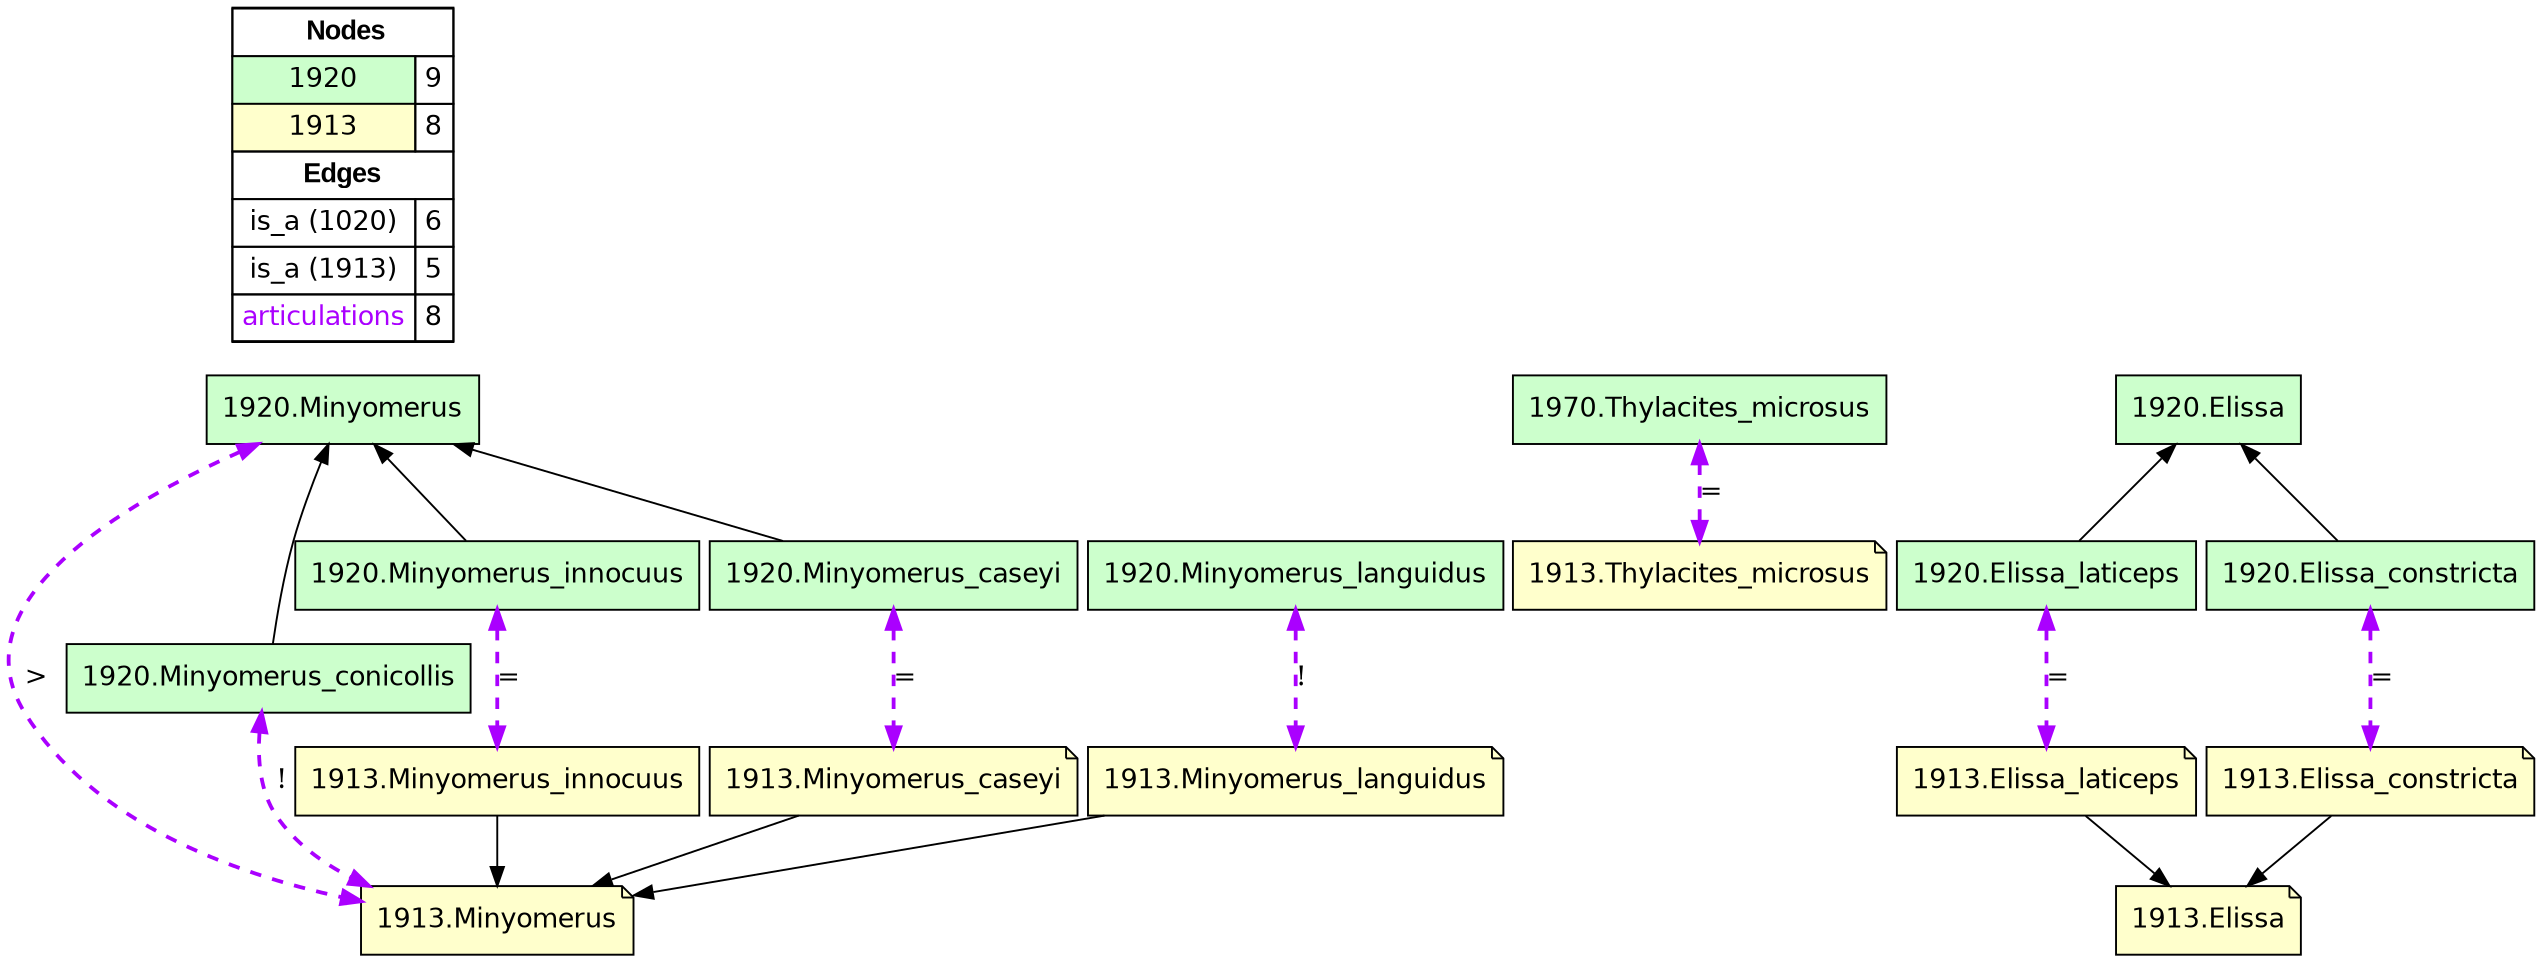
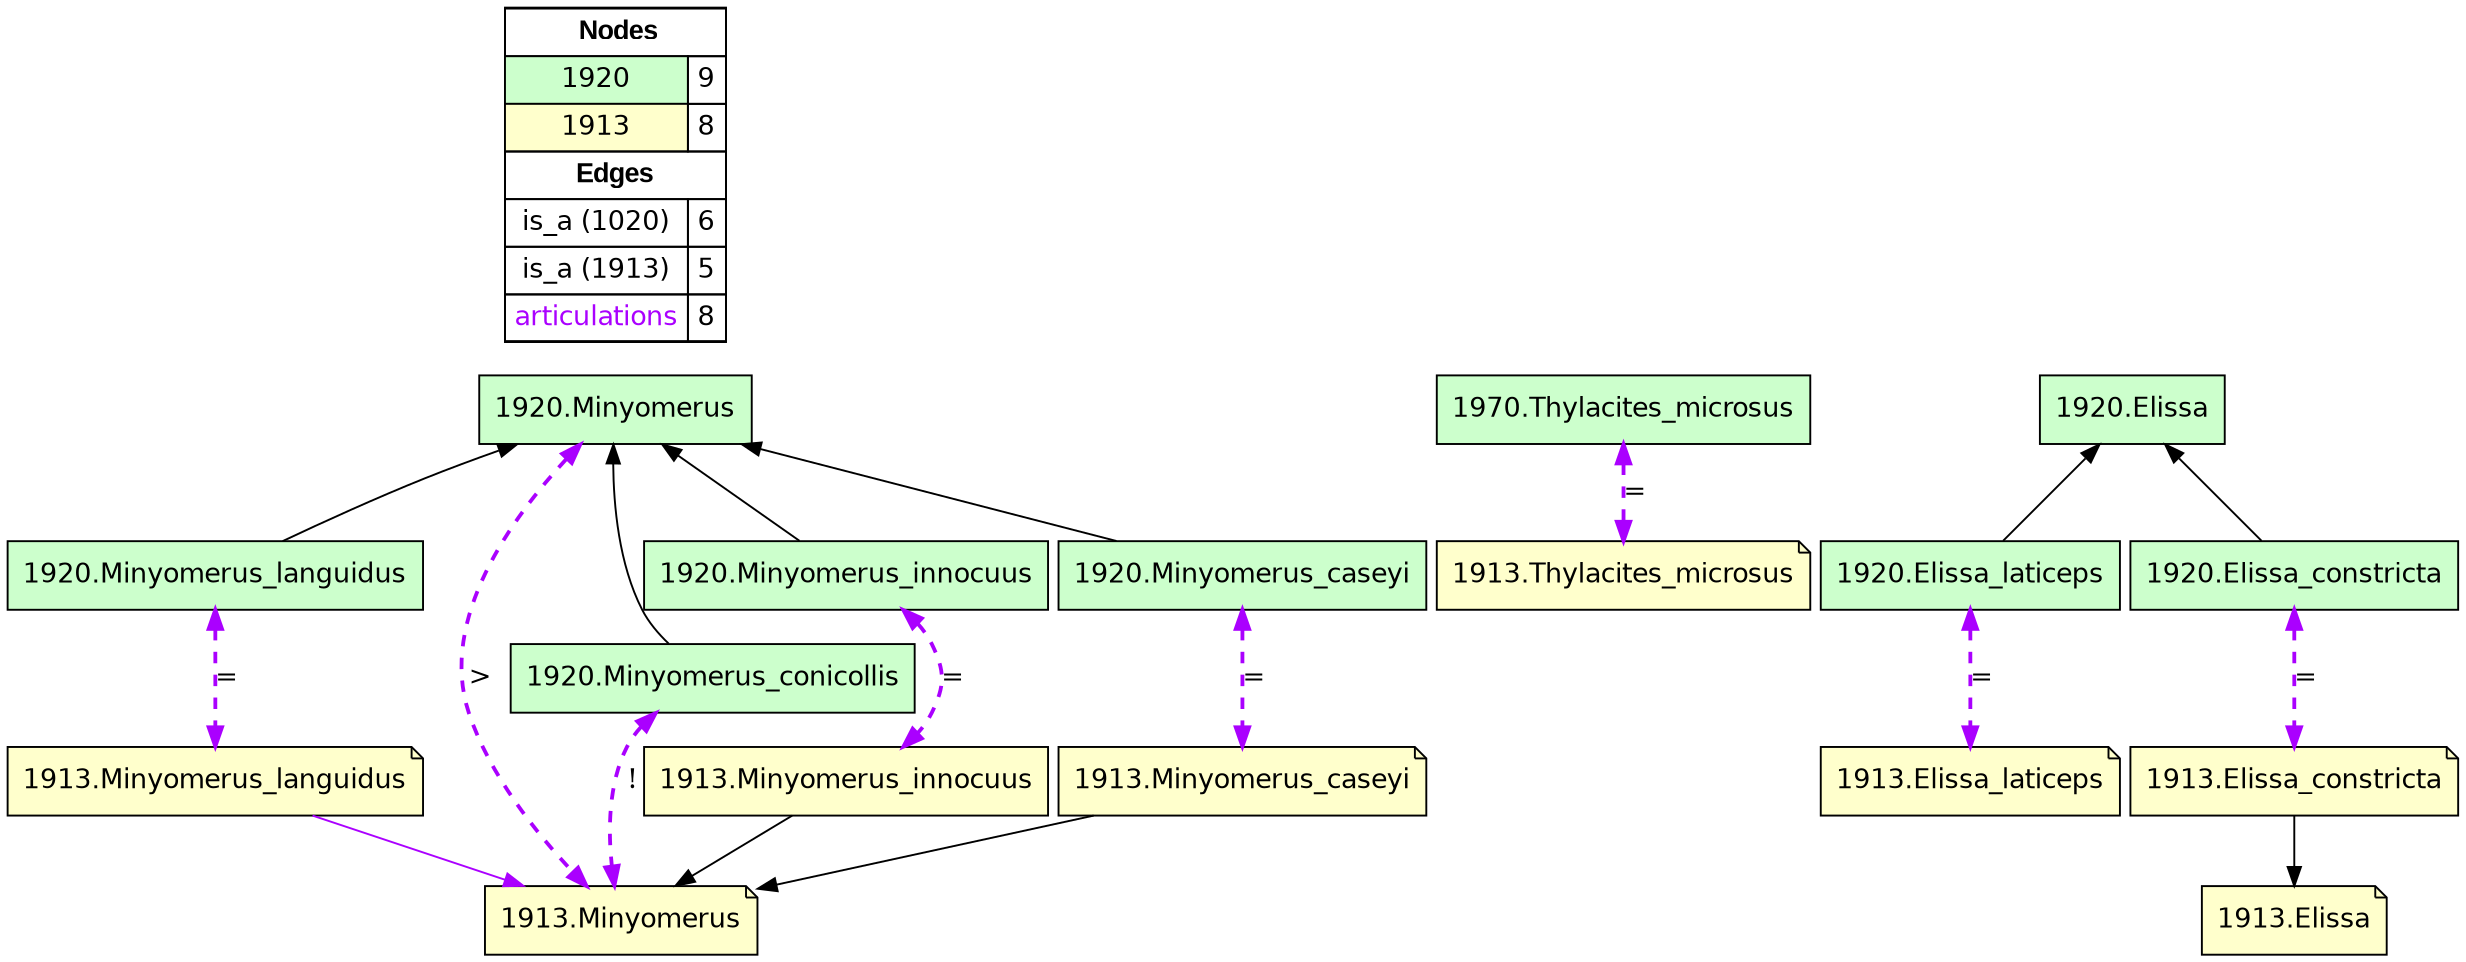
none -> (390, 493)
(1302, 678) -> (228, 678)
(2120, 845) -> none
(879, 854) -> (409, 848)
